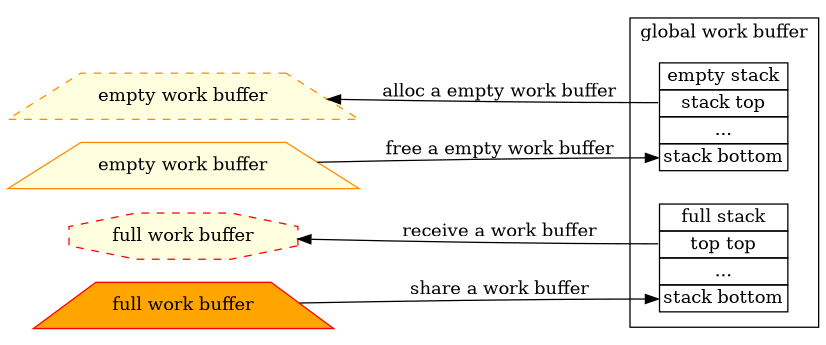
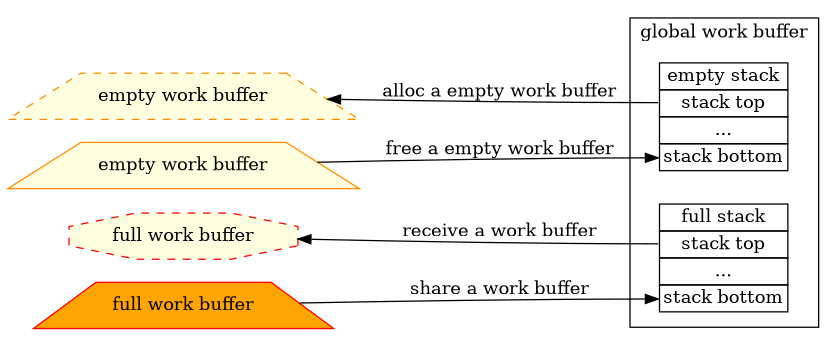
(724, 244) -> (724, 244)
